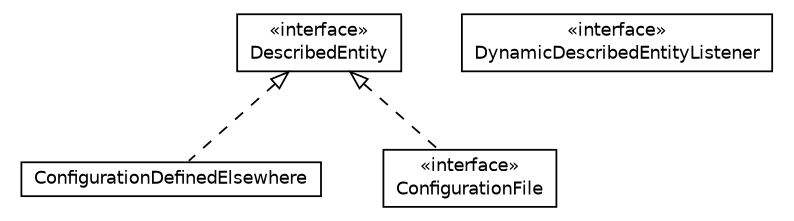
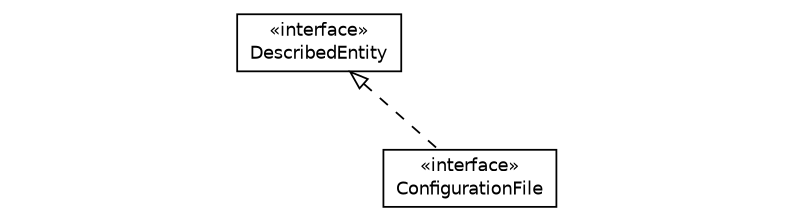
(617, 43) -> none
(171, 178) -> none
